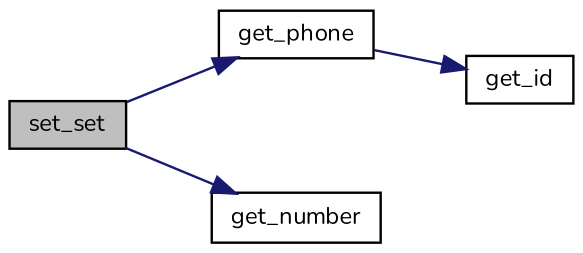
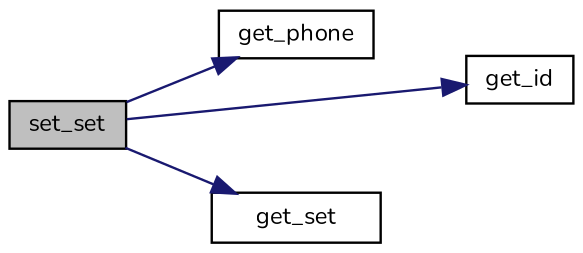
(408, 57) -> (284, 103)
(296, 218) -> (296, 218)
